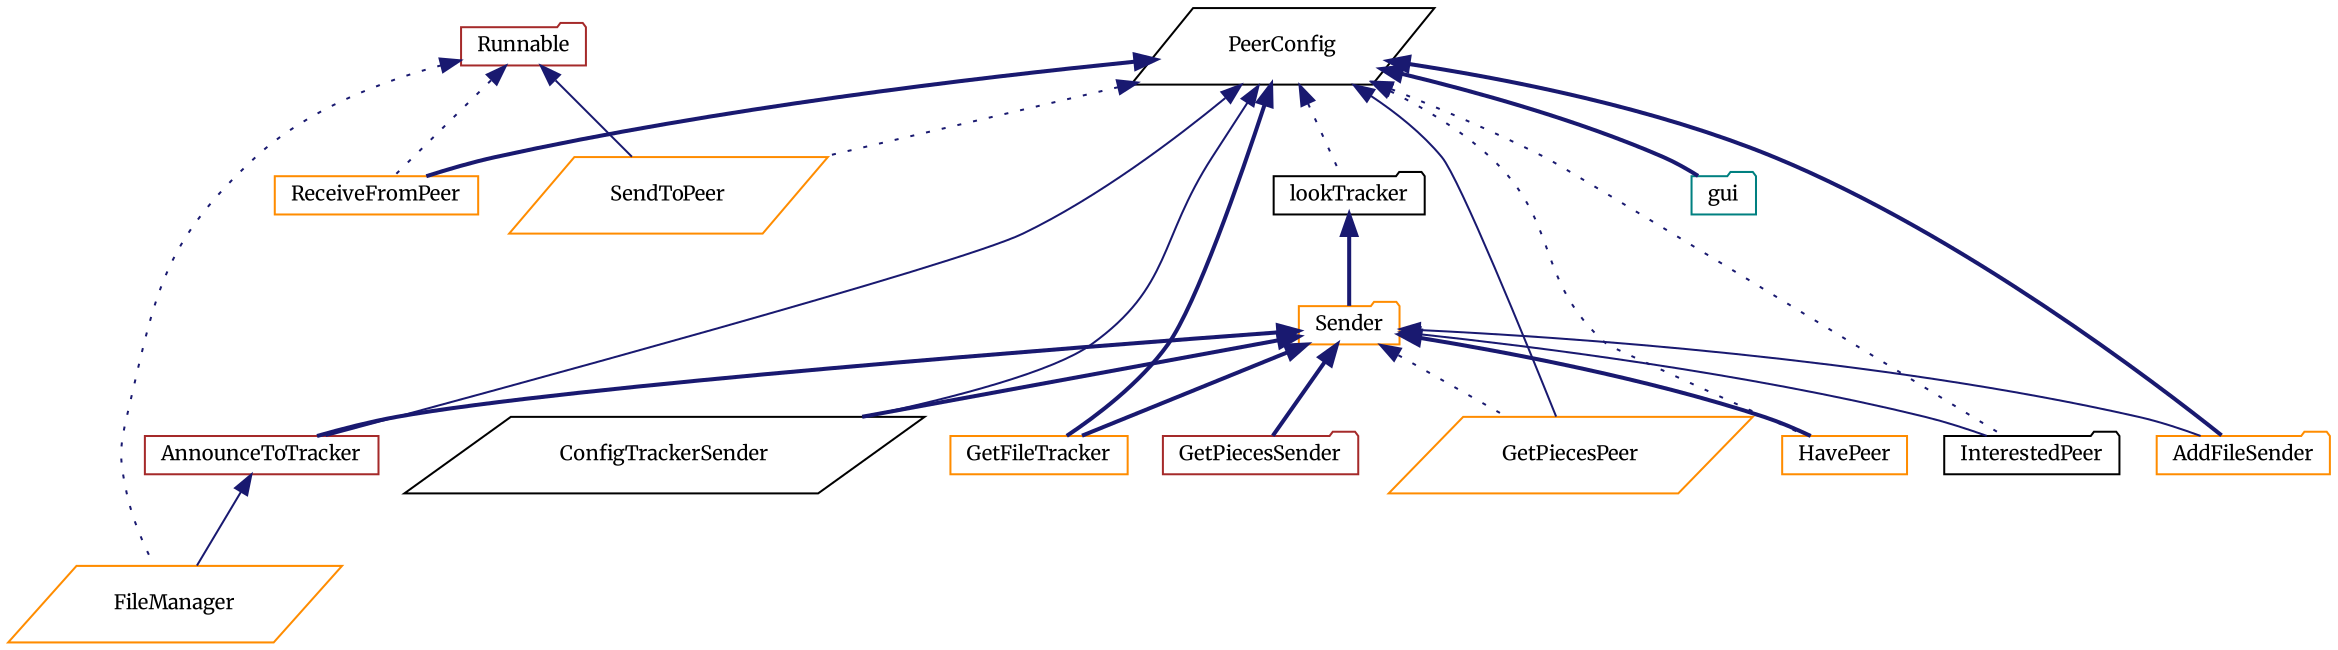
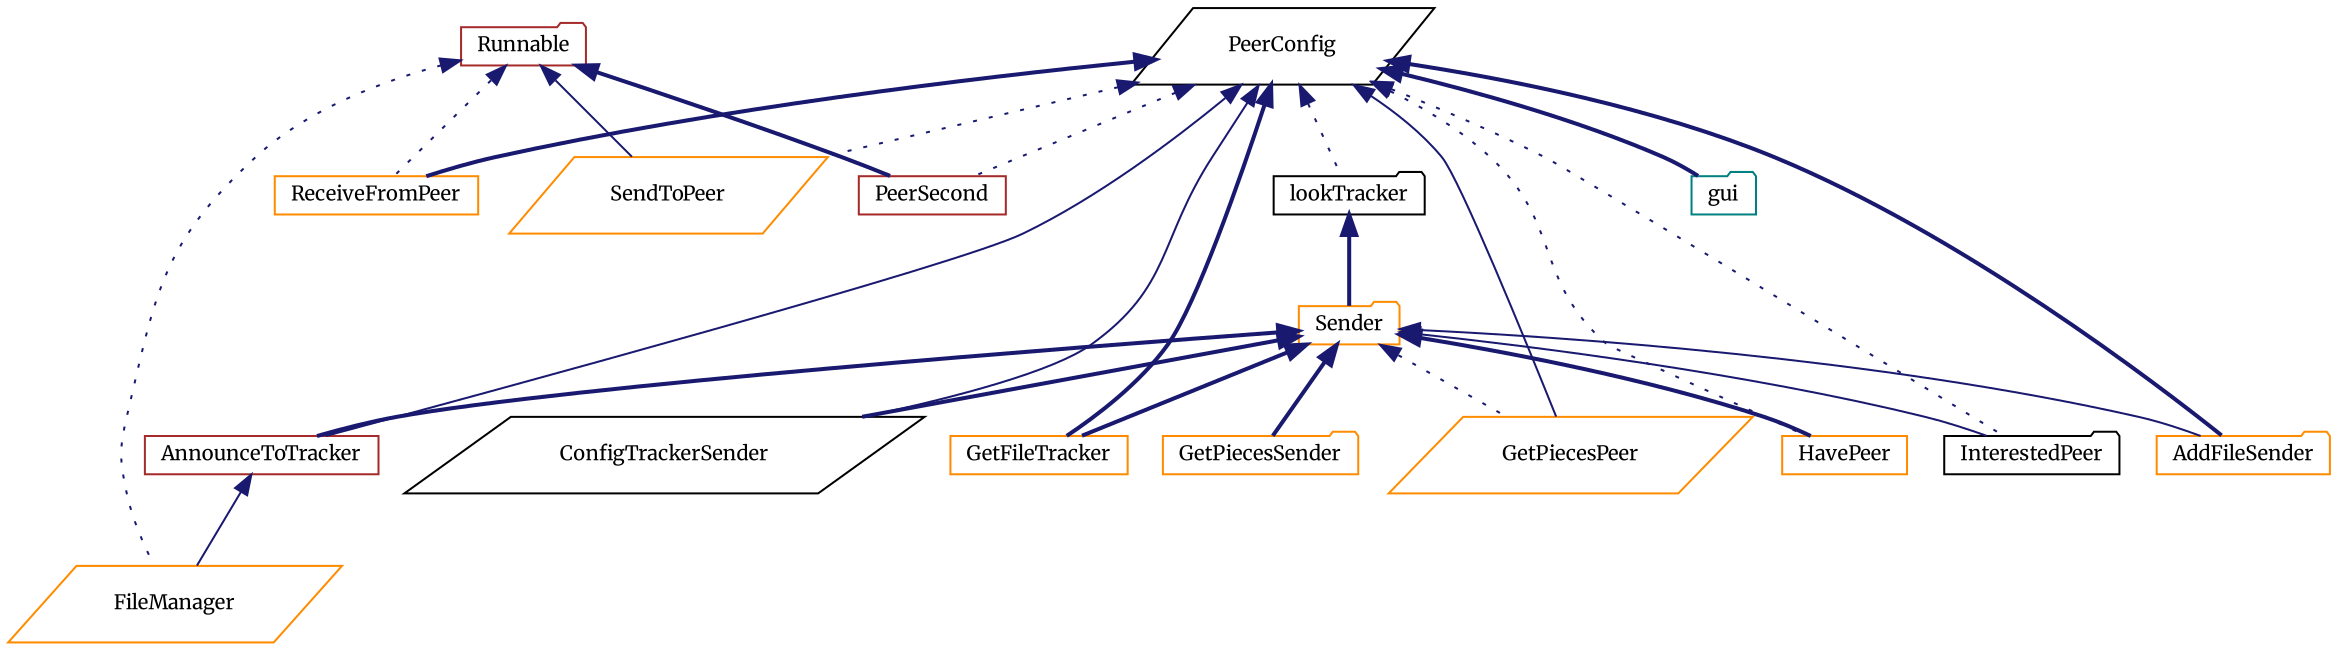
none -> (932, 195)
(1261, 455) -> (1261, 455)
